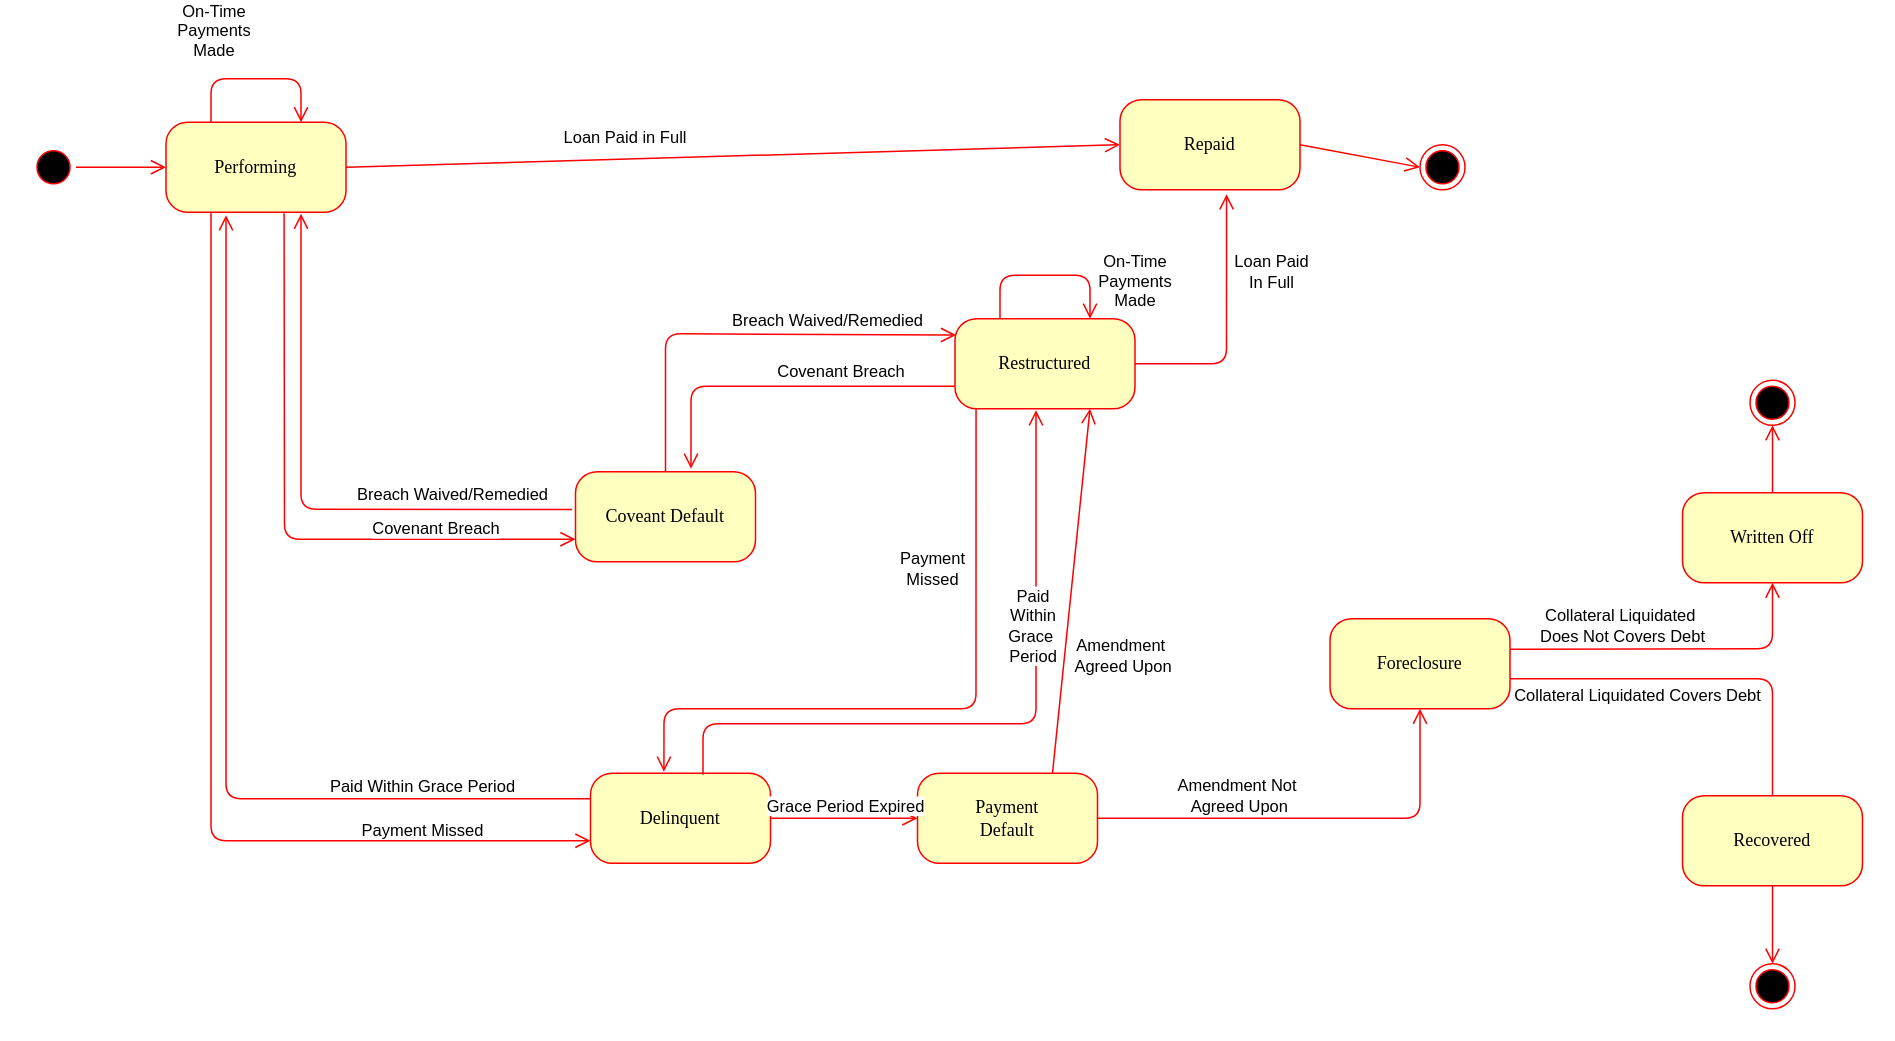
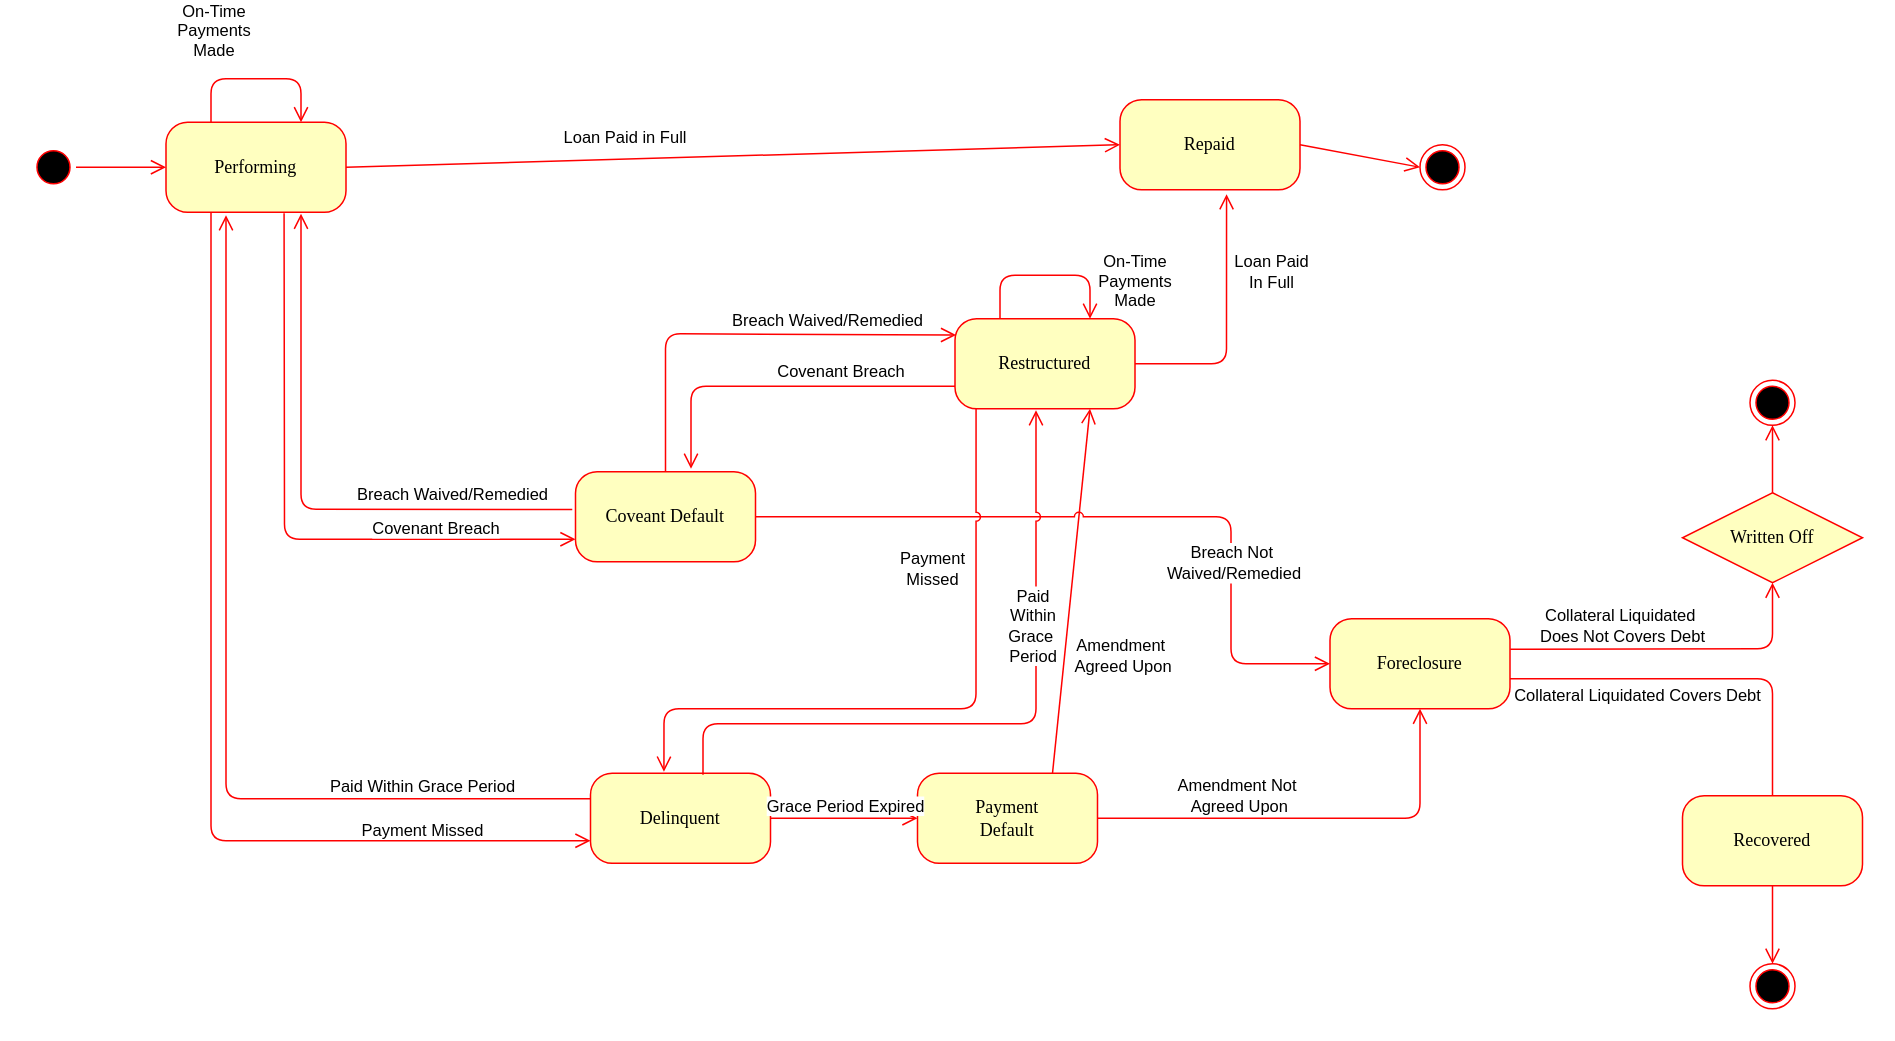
(1772, 538) -> (1772, 538)
none -> (1231, 543)
